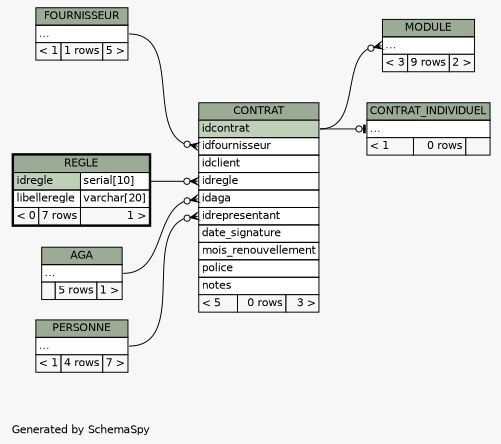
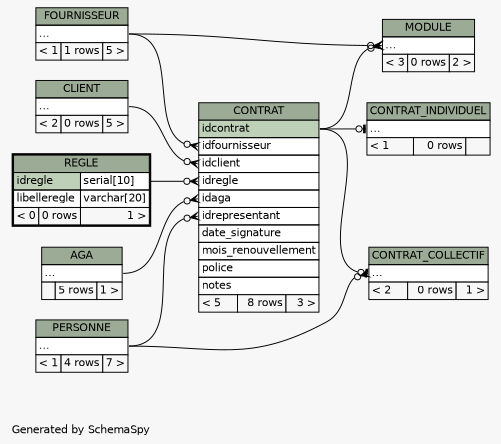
none -> (248, 39)
(428, 63) -> (428, 63)
none -> (81, 107)
(60, 216) -> (60, 216)
none -> (428, 273)
(265, 303) -> (265, 303)
